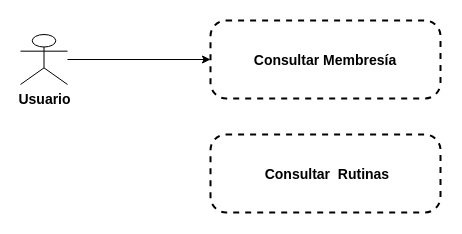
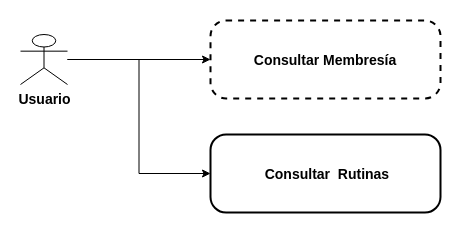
none -> (139, 150)
(326, 174) -> (326, 174)
